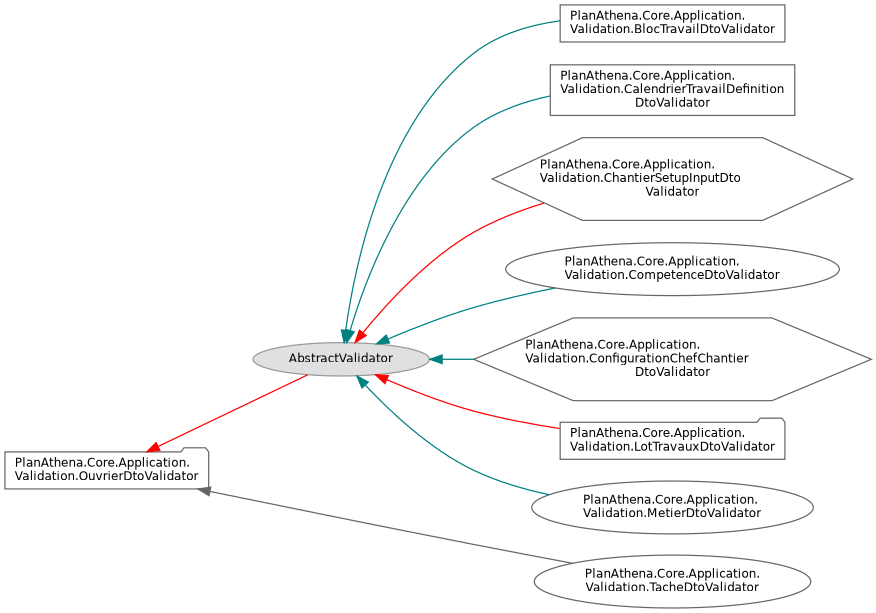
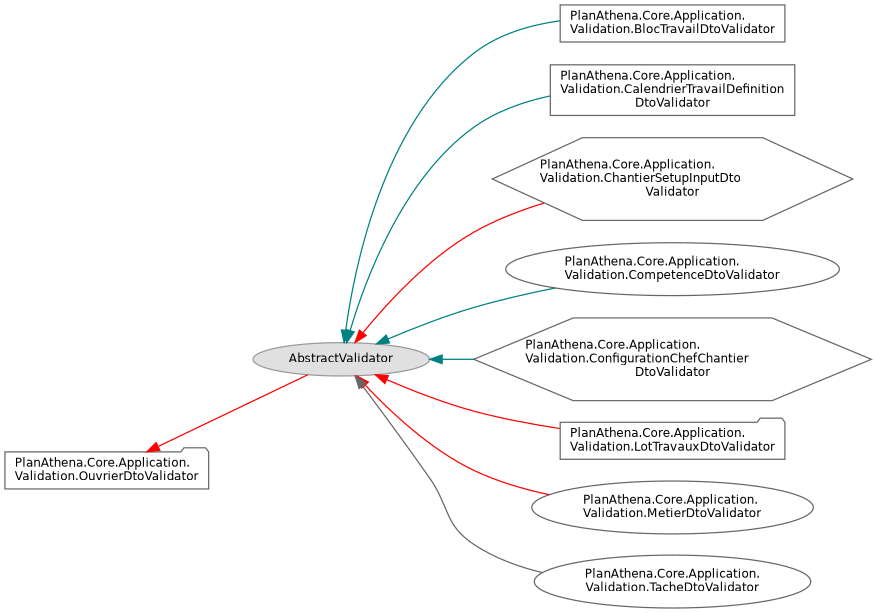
(448, 456) -> (448, 456)
(391, 528) -> (440, 496)
